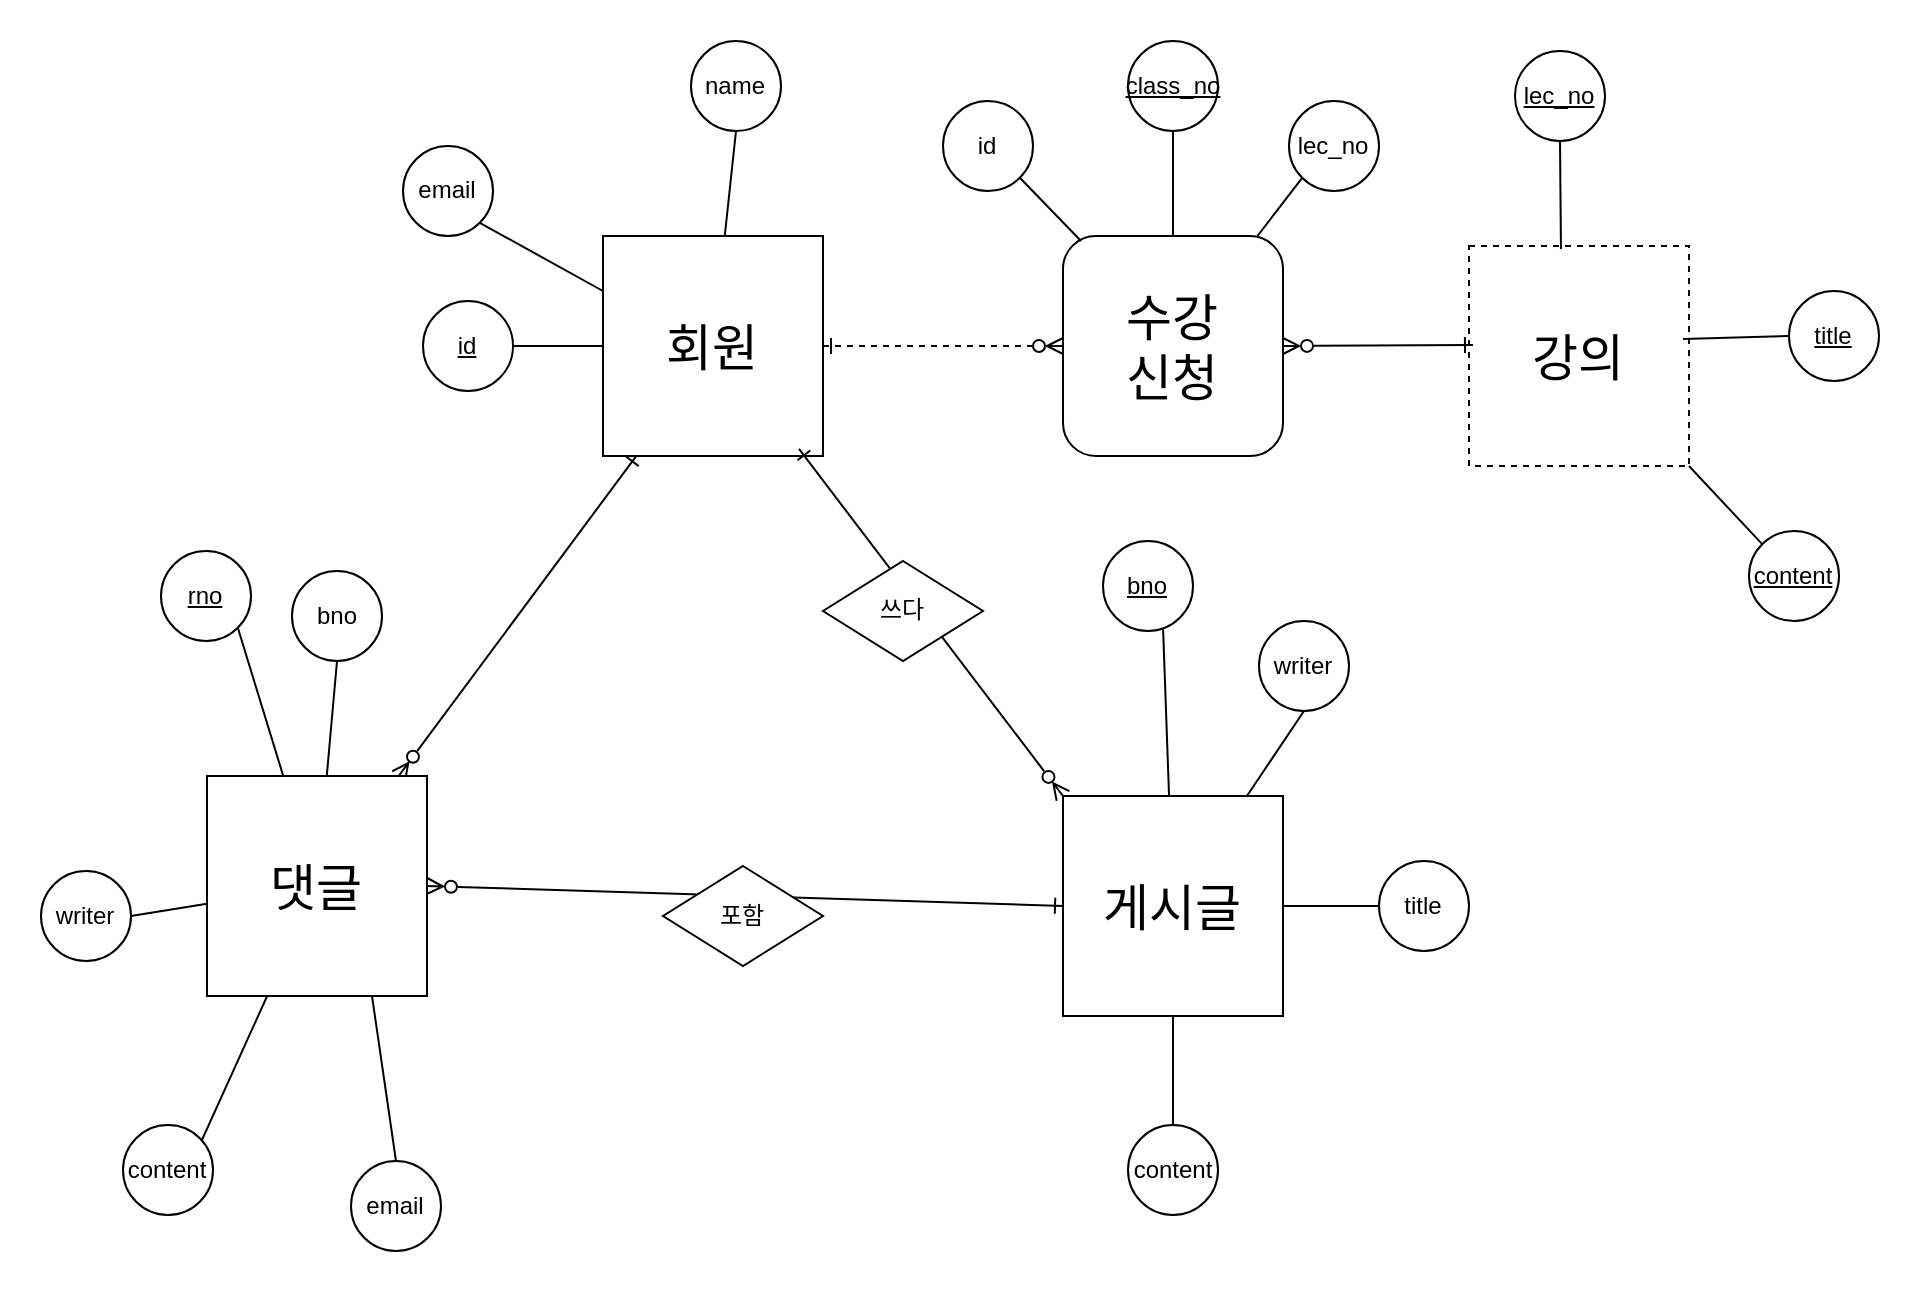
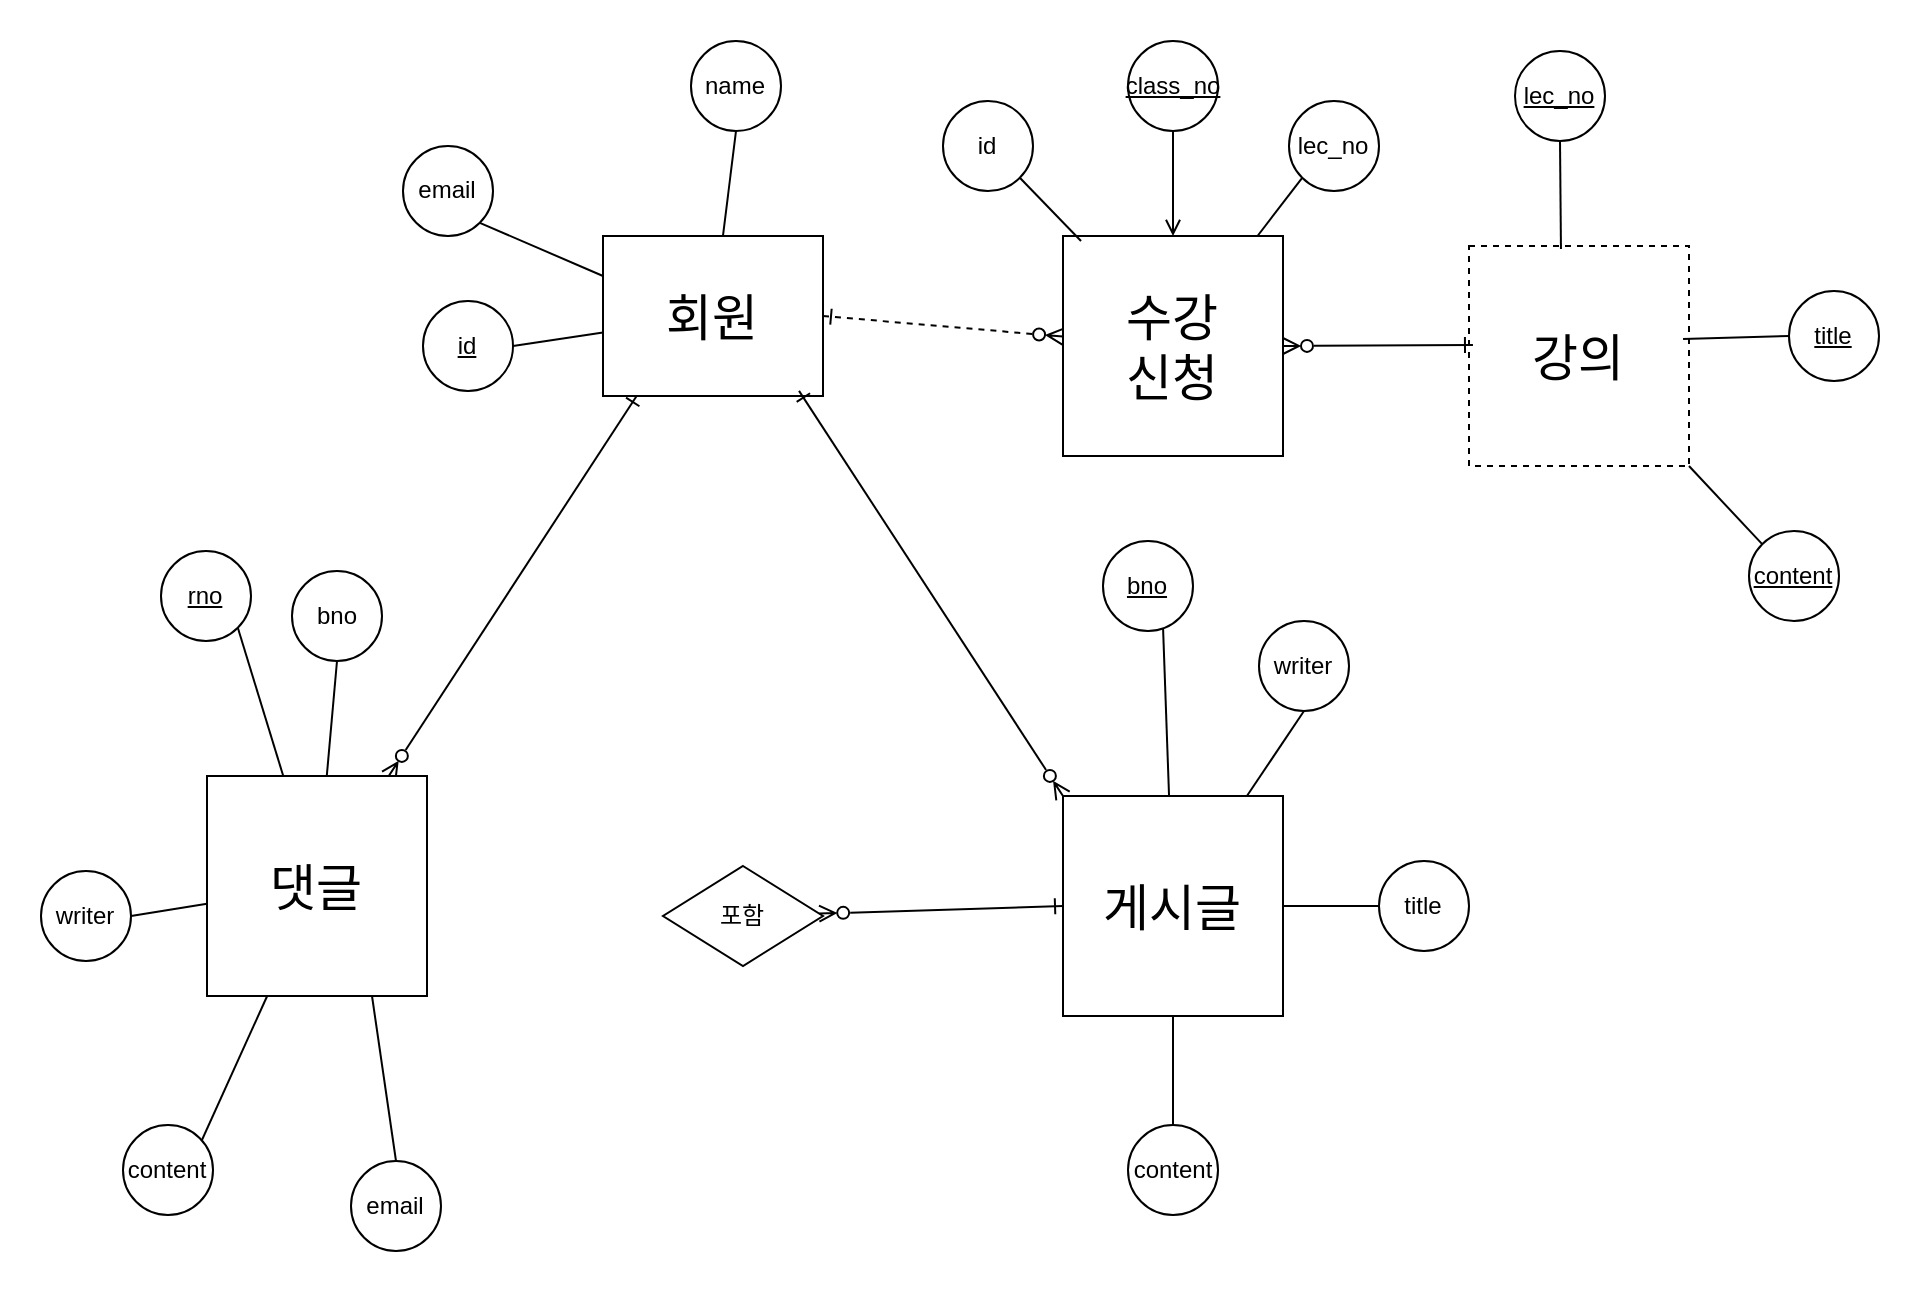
(1173, 229) -> (1173, 227)
(713, 346) -> (713, 316)
(1173, 346) -> (1173, 346)
(903, 611) -> none
(921, 902) -> (950, 910)
